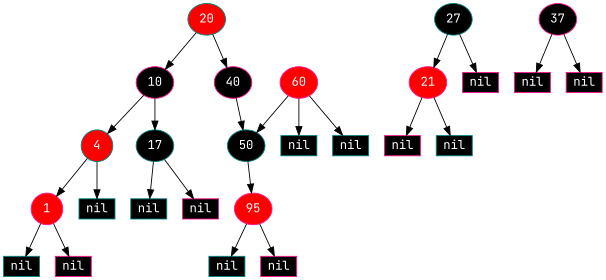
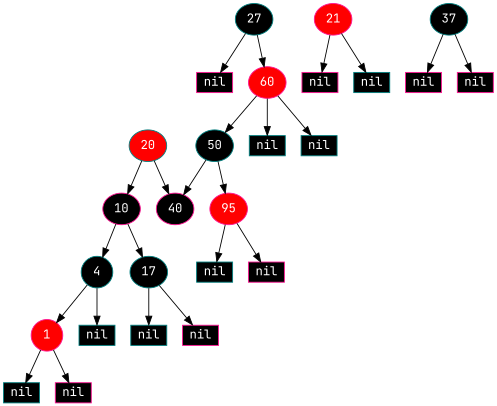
(558, 19) -> (449, 19)
(442, 47) -> (260, 47)
(239, 110) -> (197, 174)
(97, 146) -> (97, 272)
